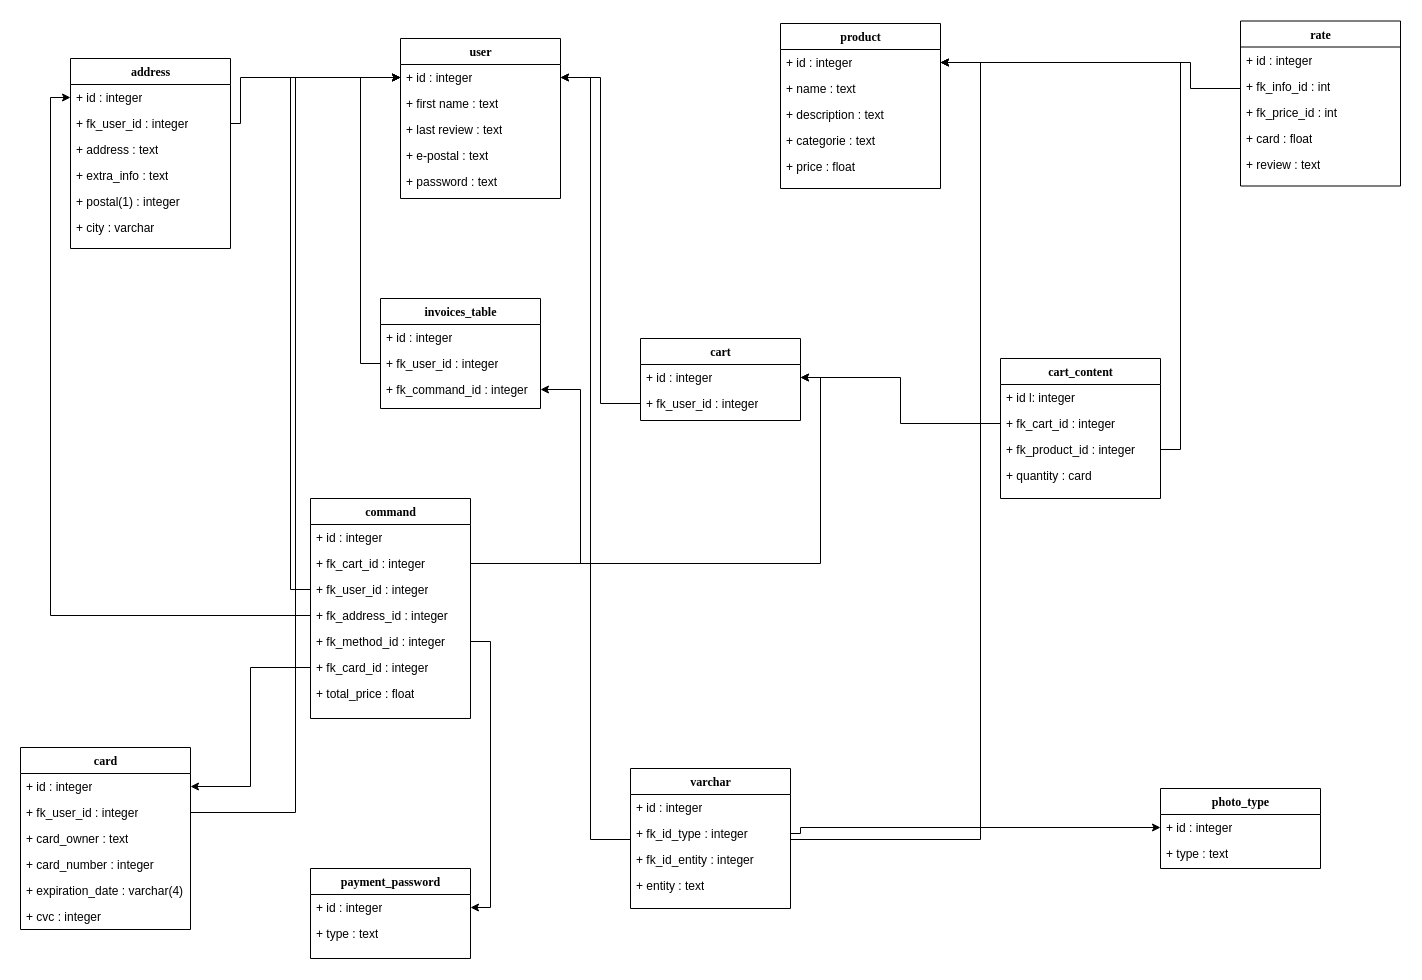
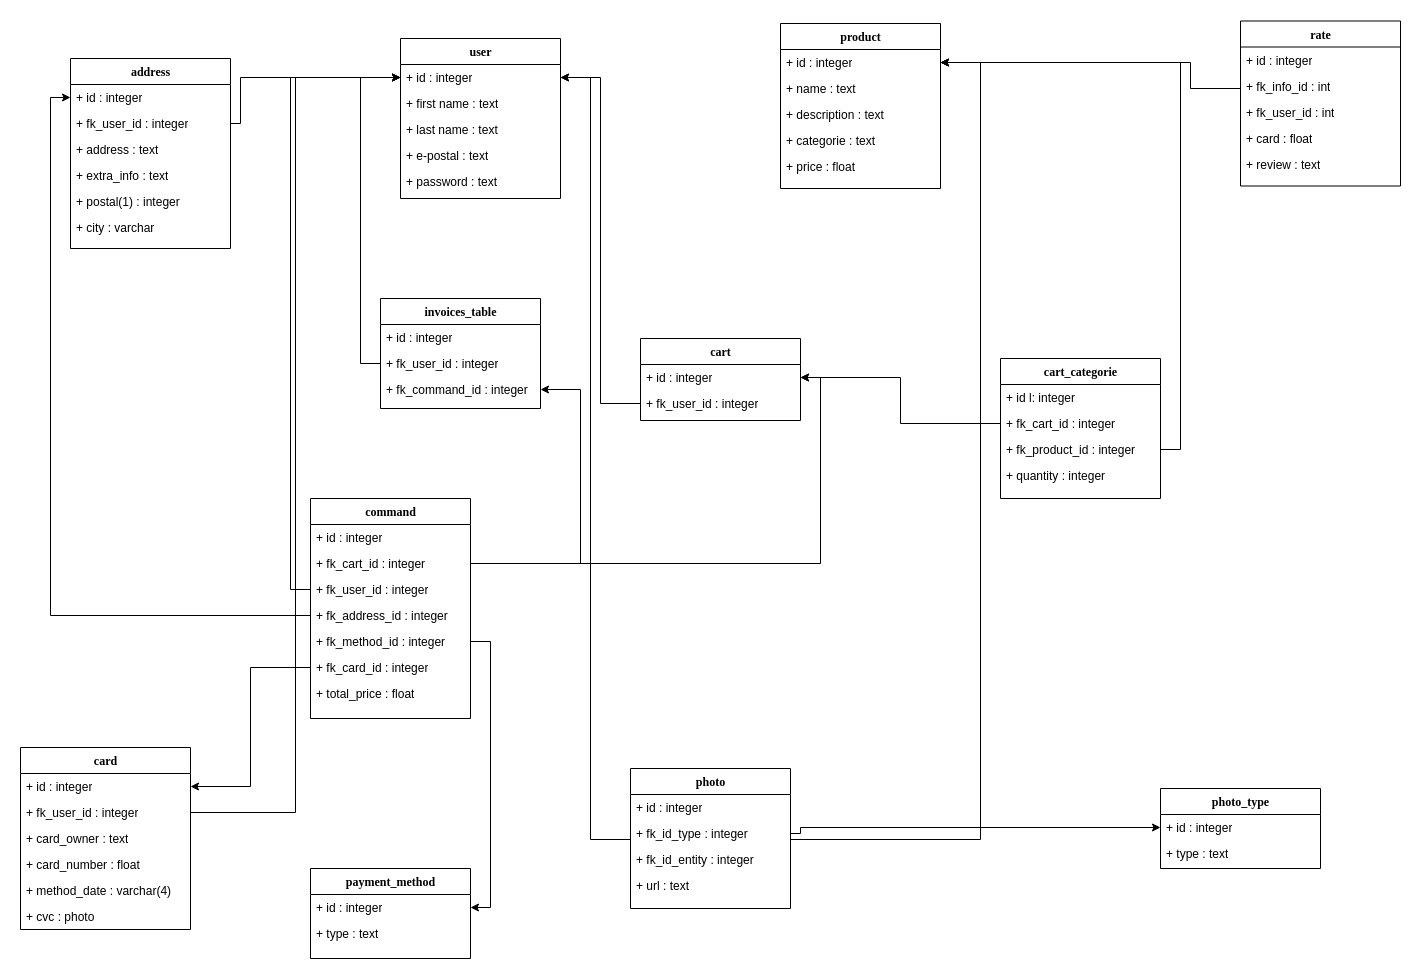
(1299, 114) -> (1298, 114)
(463, 131) -> (458, 131)
(1081, 373) -> (1081, 373)
(1056, 477) -> (1064, 477)
(711, 783) -> (711, 783)
(96, 866) -> (89, 866)
(391, 883) -> (391, 883)
(679, 887) -> (669, 887)
(107, 899) -> (107, 899)
(69, 918) -> (64, 918)
